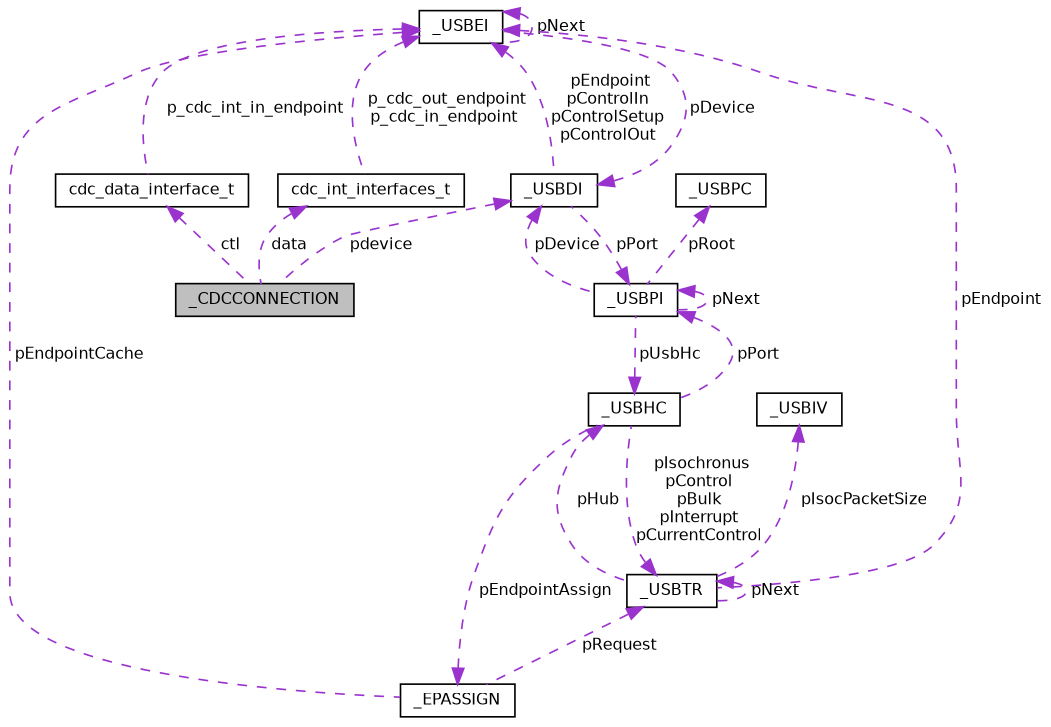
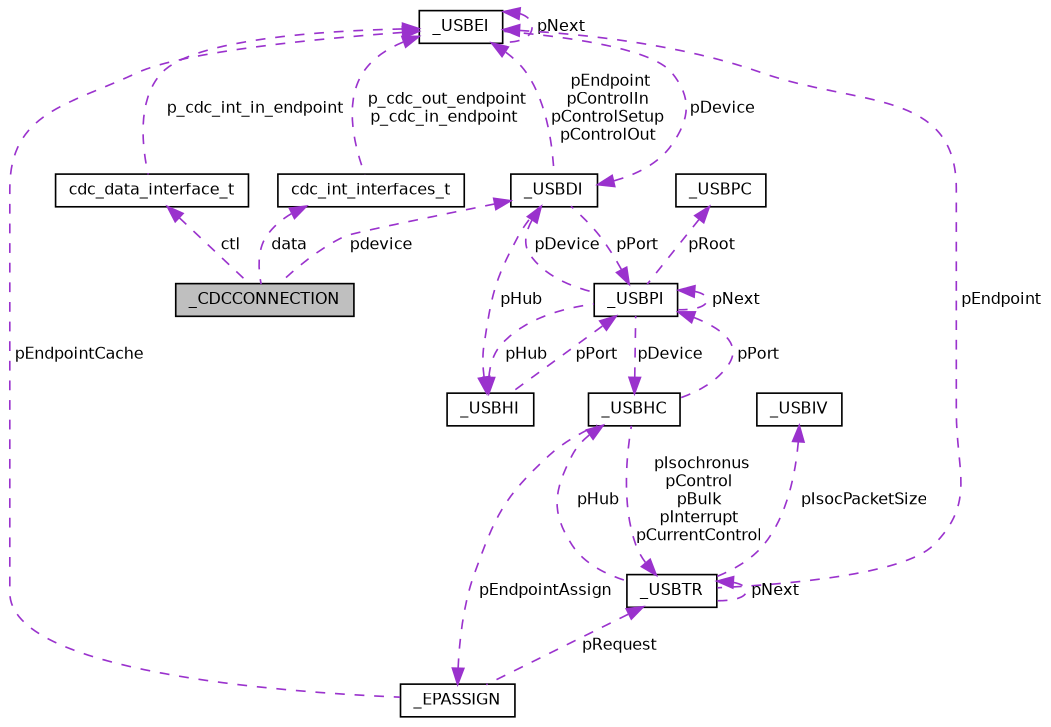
(668, 355) -> (668, 355)
none -> (490, 409)
